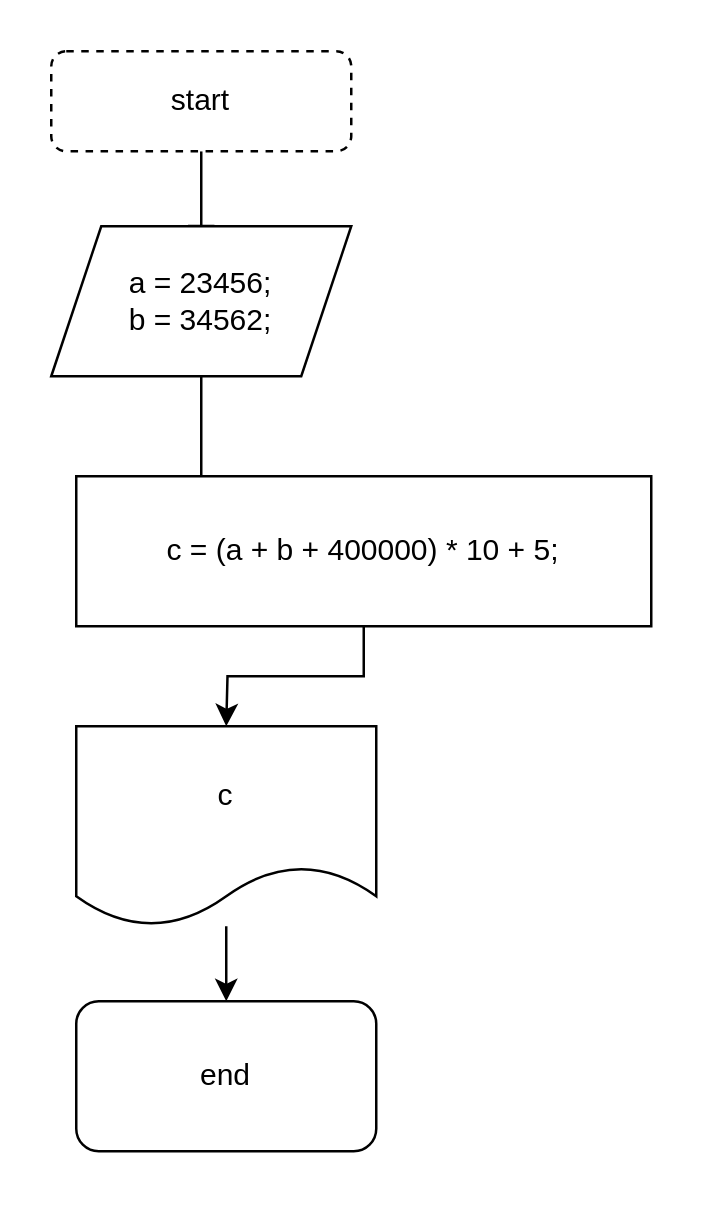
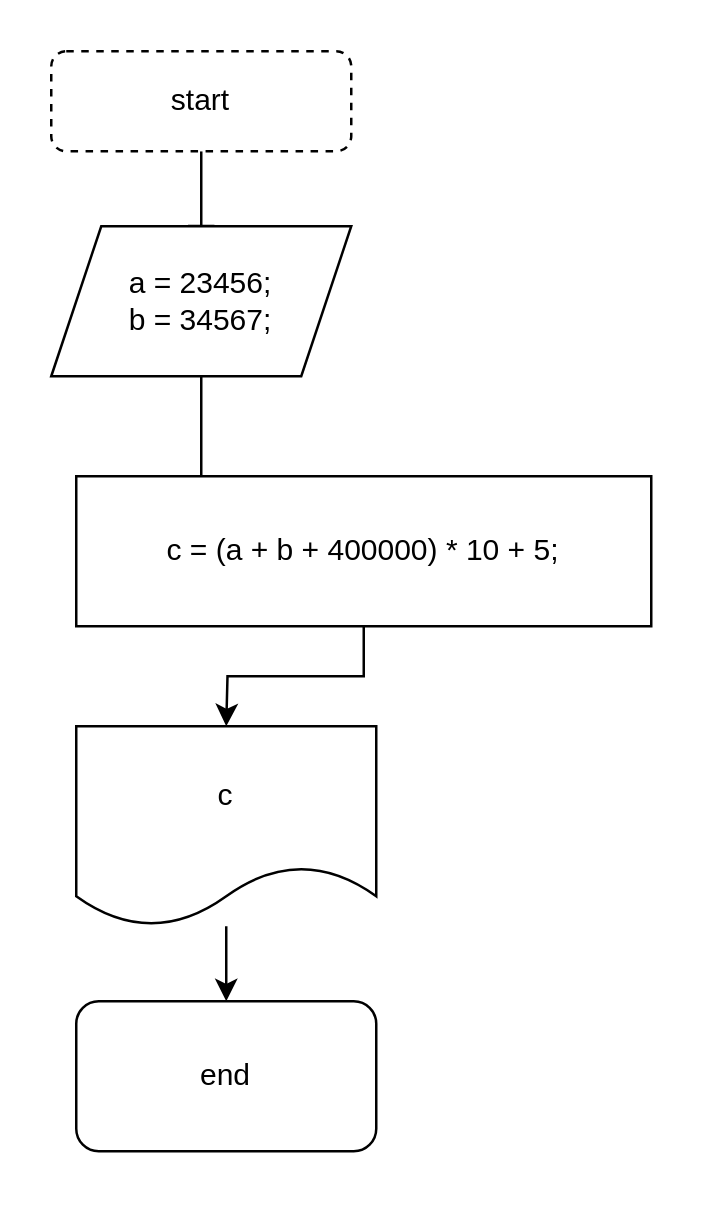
(201, 301) -> (201, 301)
